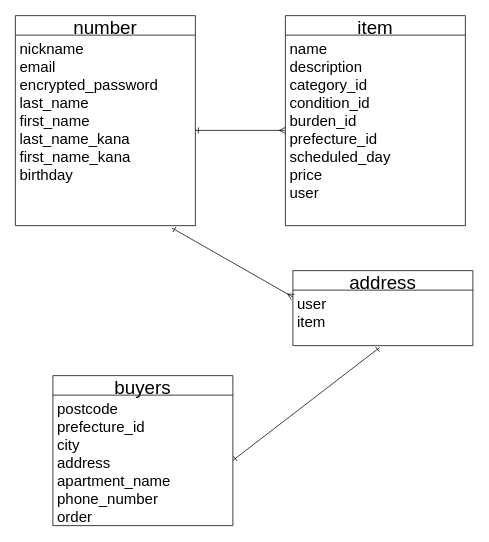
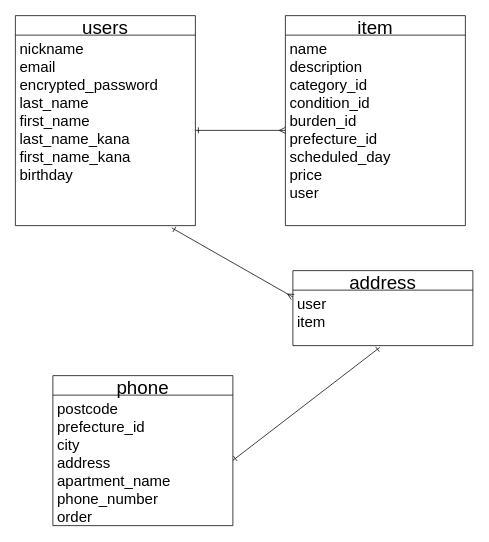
(105, 27) -> (105, 27)
(143, 387) -> (143, 387)
